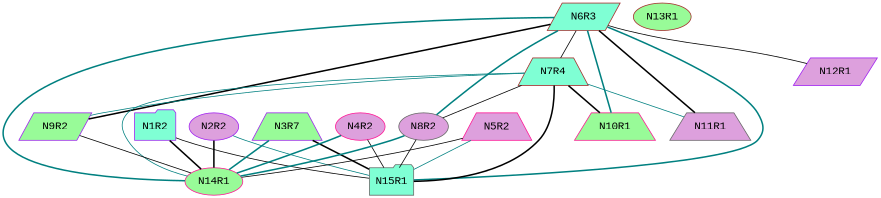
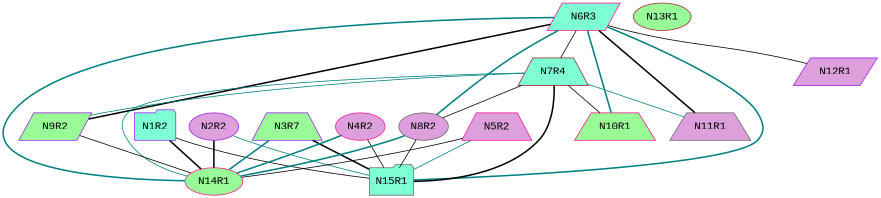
(584, 17) -> (584, 17)
(584, 99) -> (584, 99)
